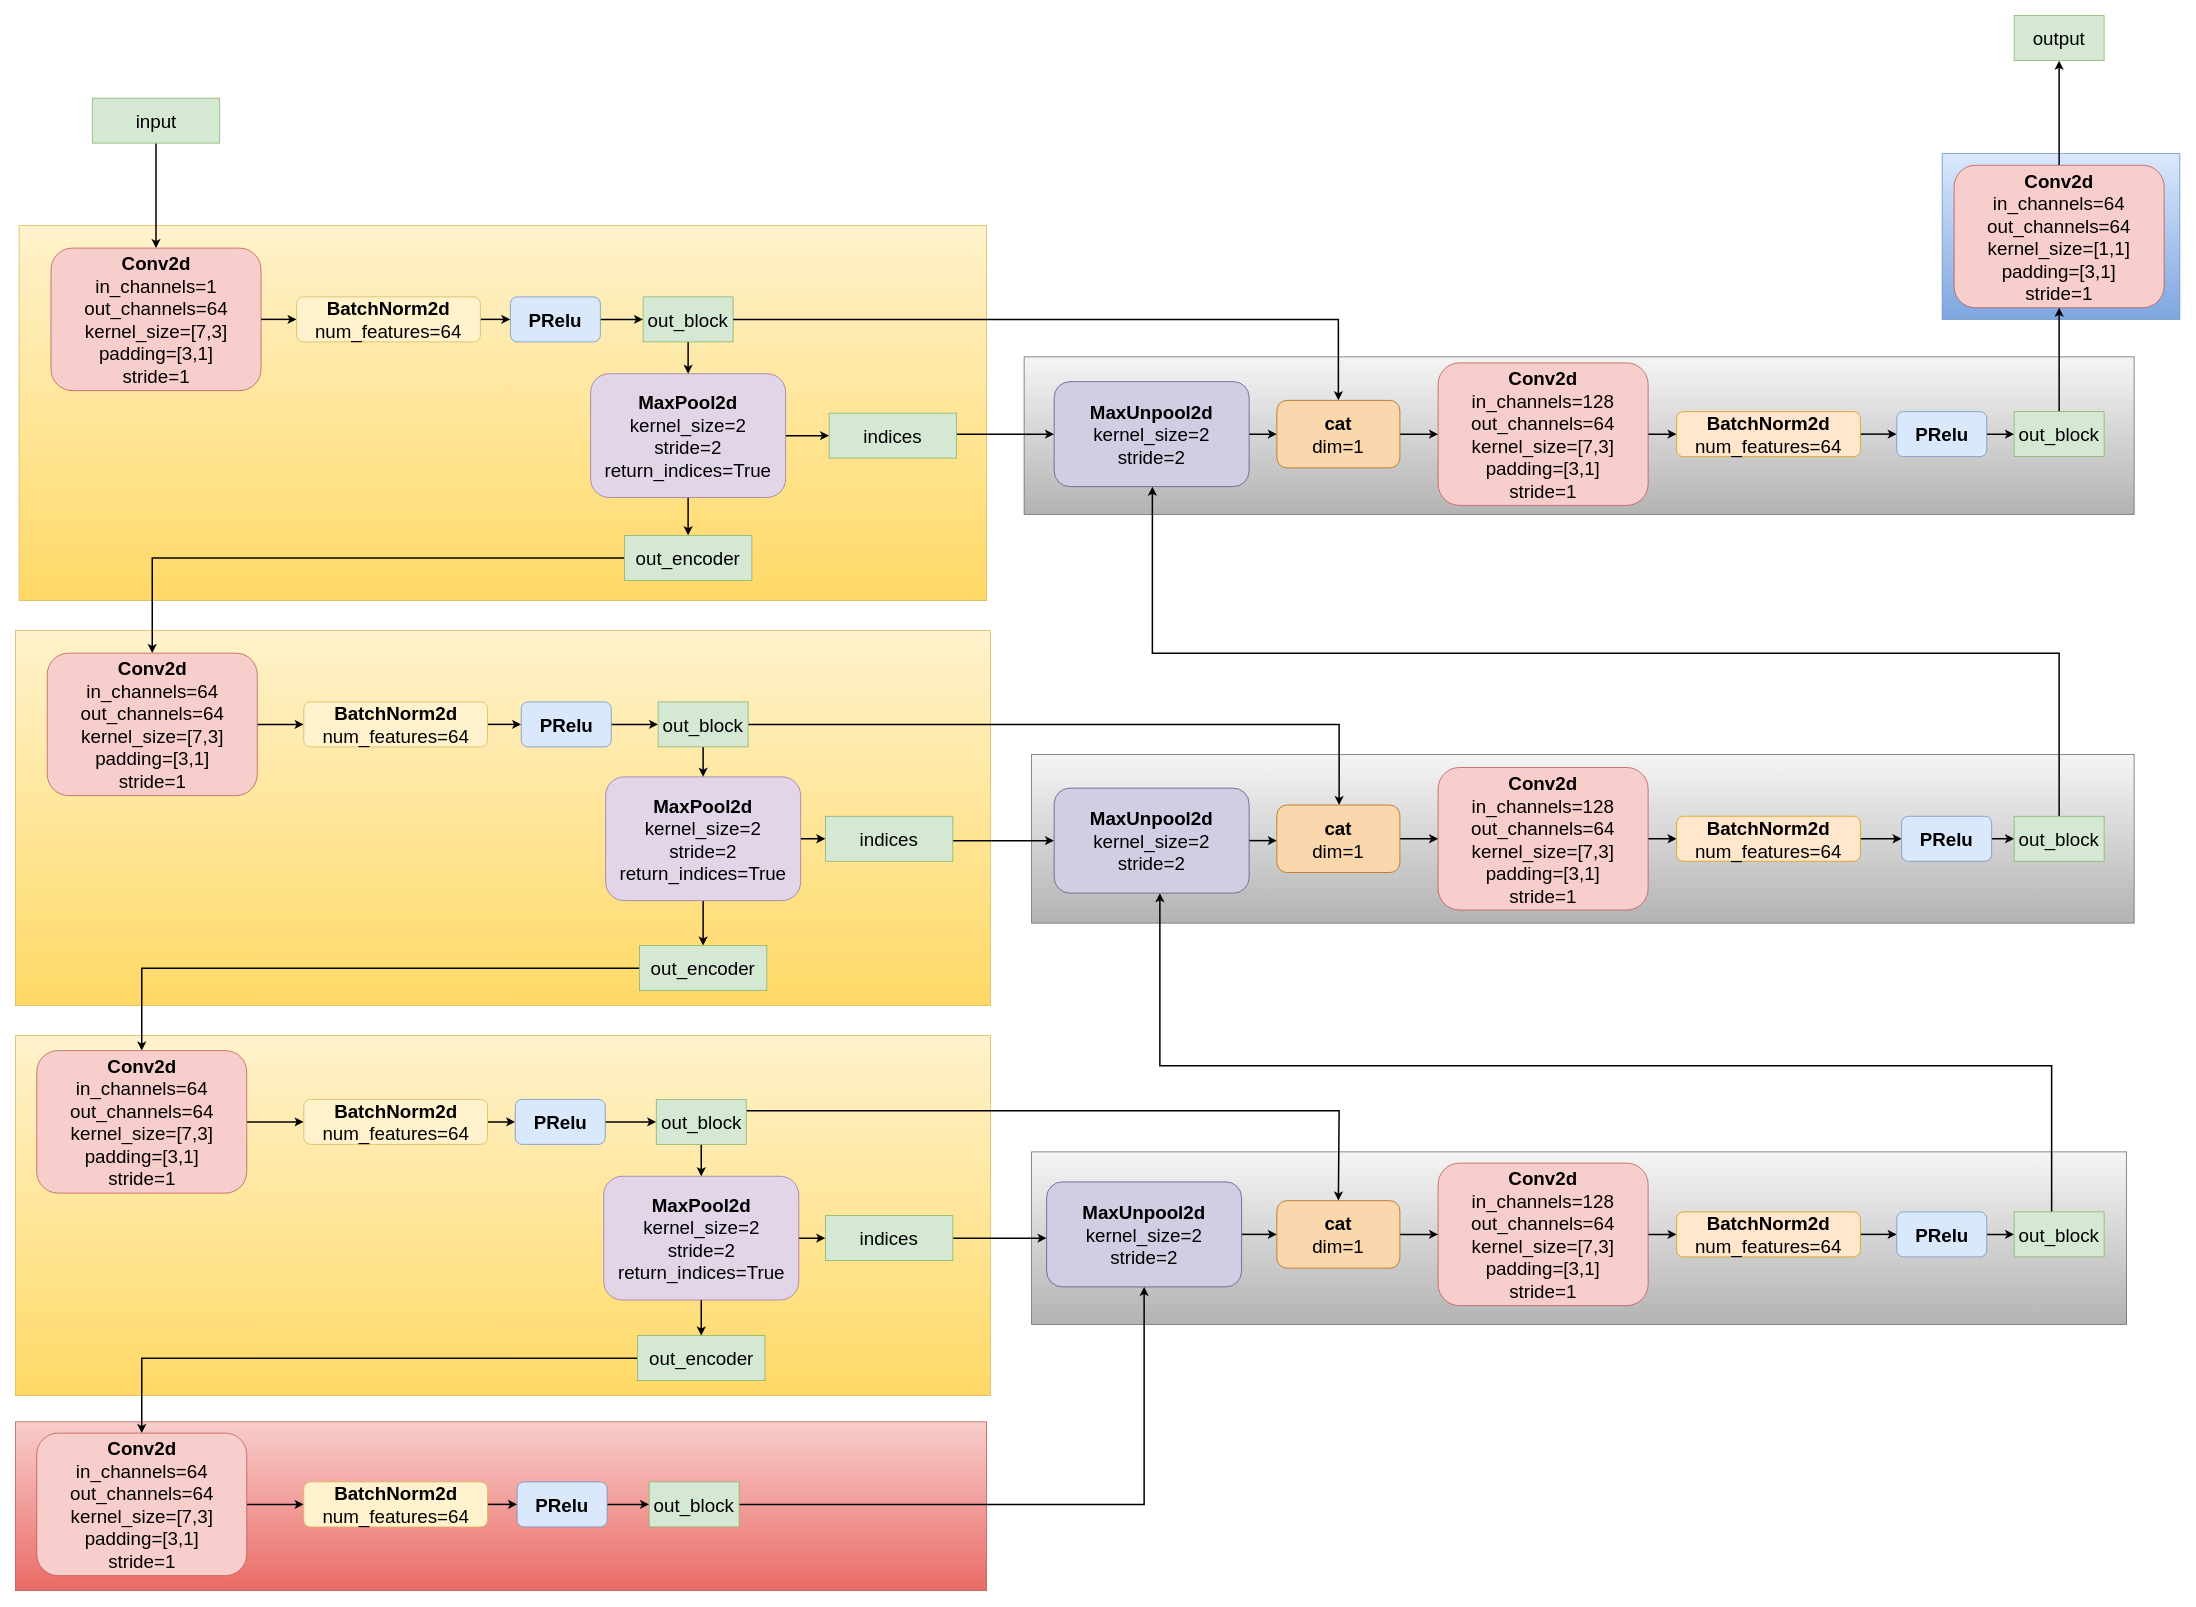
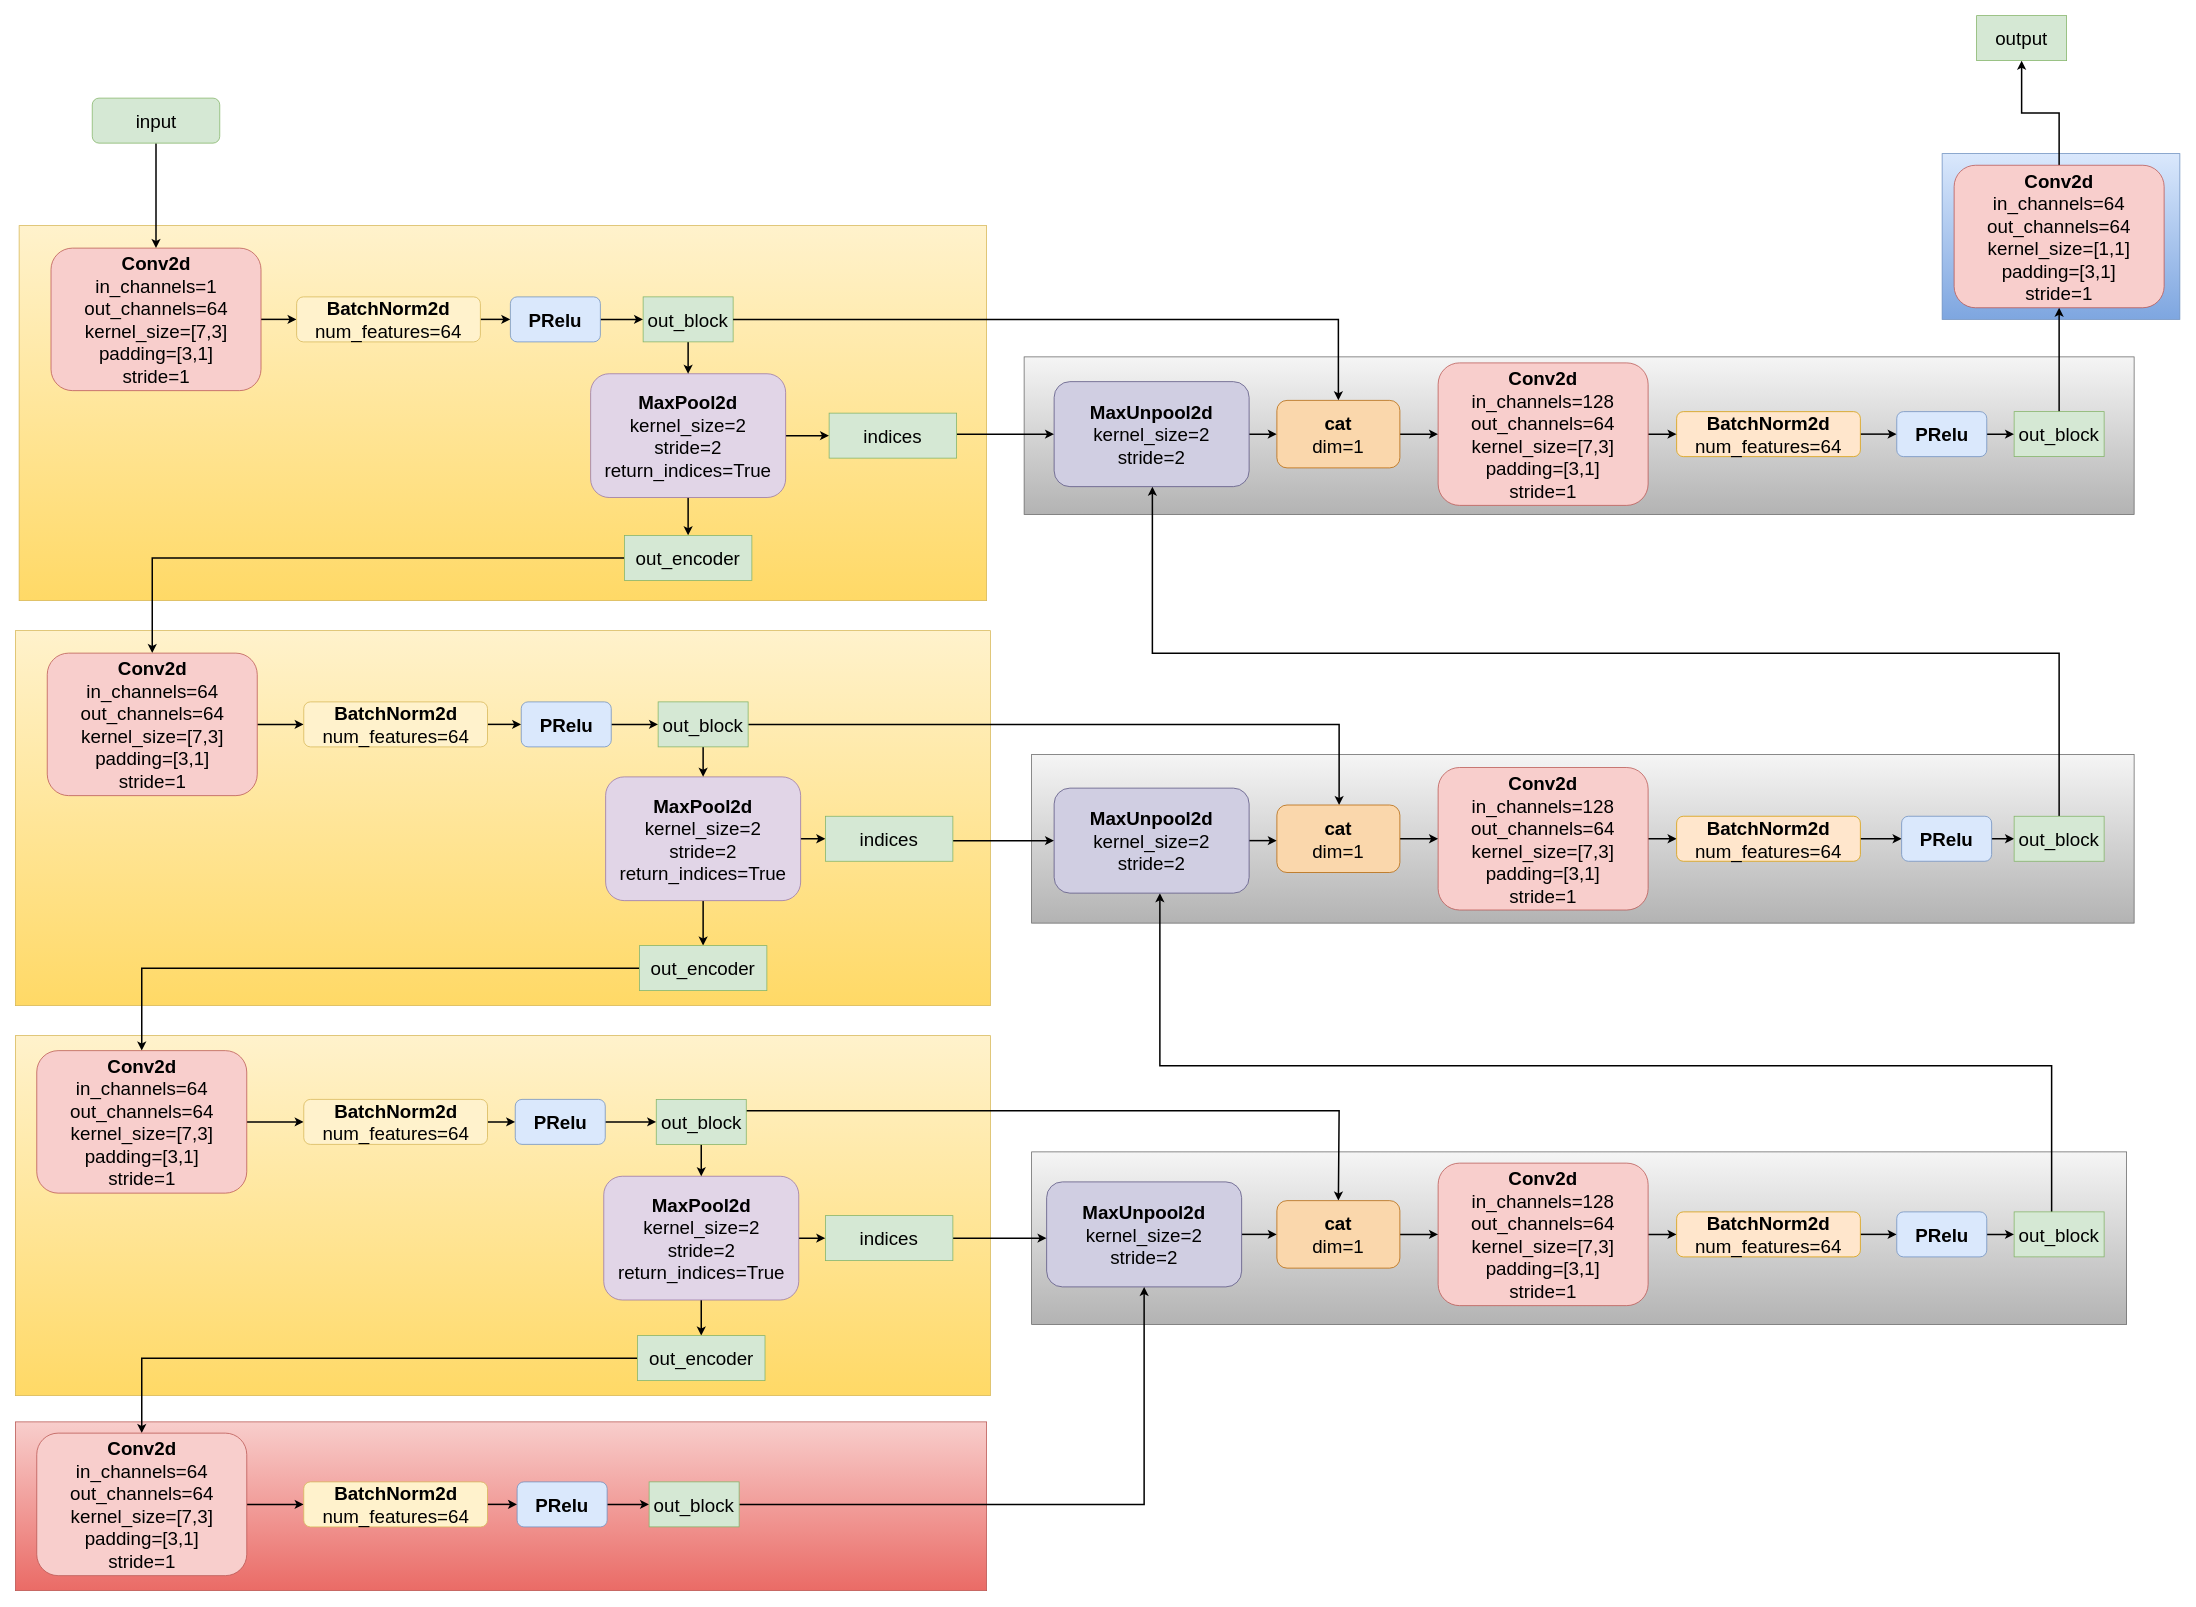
(2059, 38) -> (2022, 38)
(156, 120) -> (156, 120)
